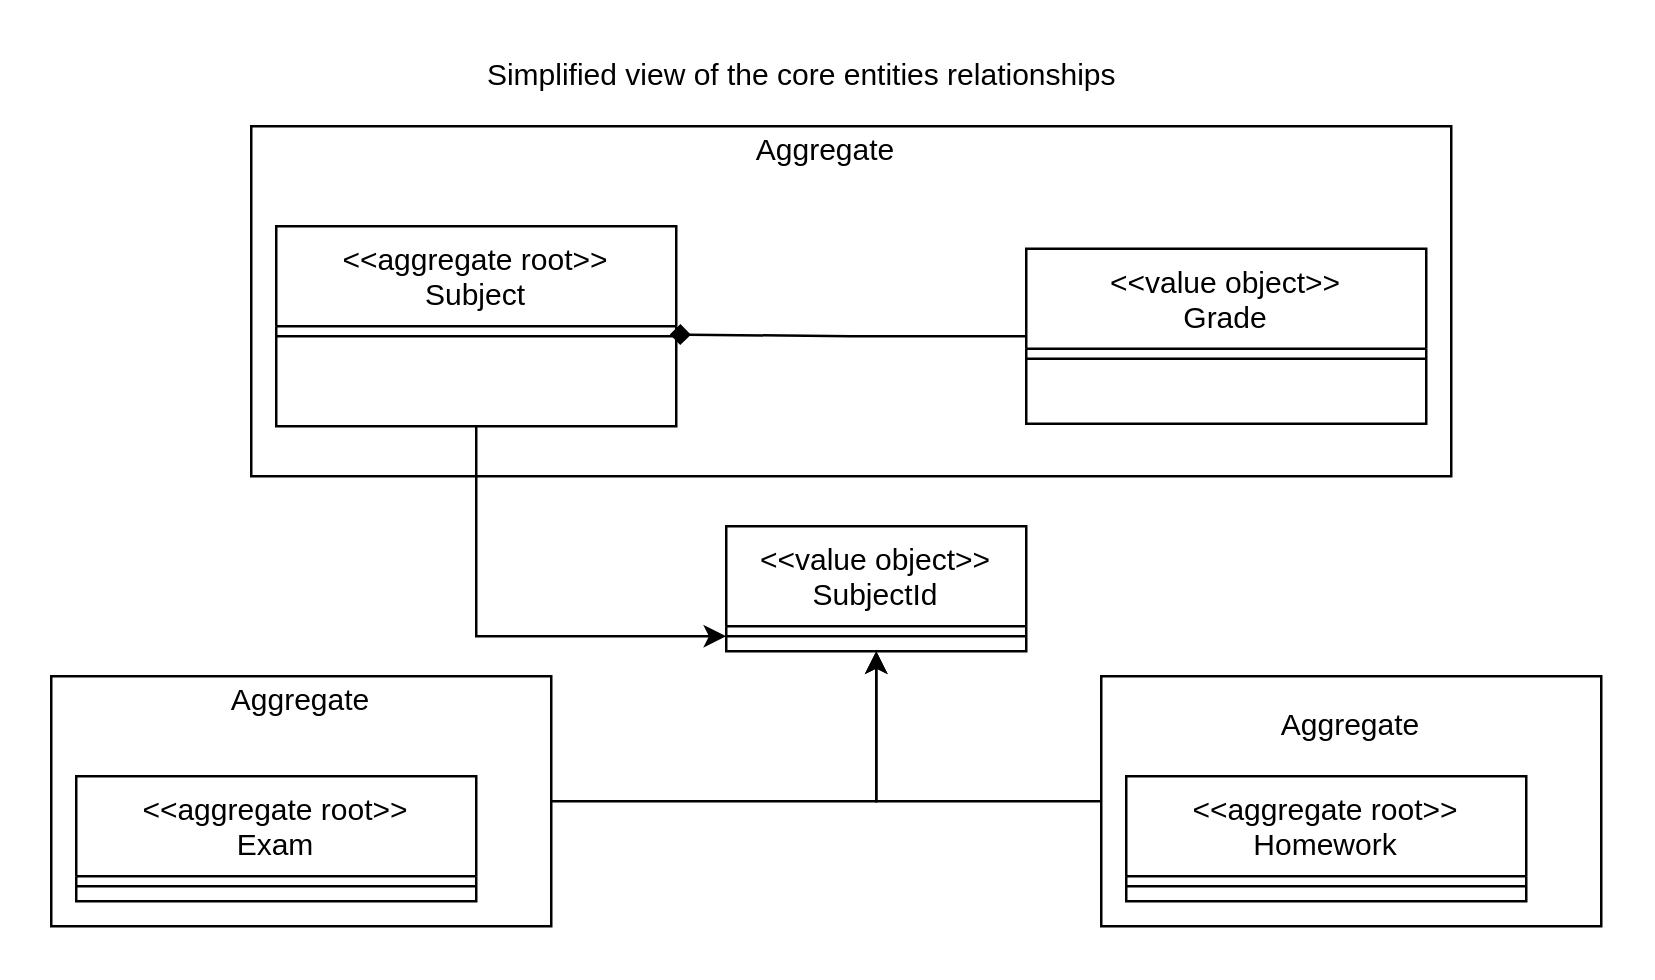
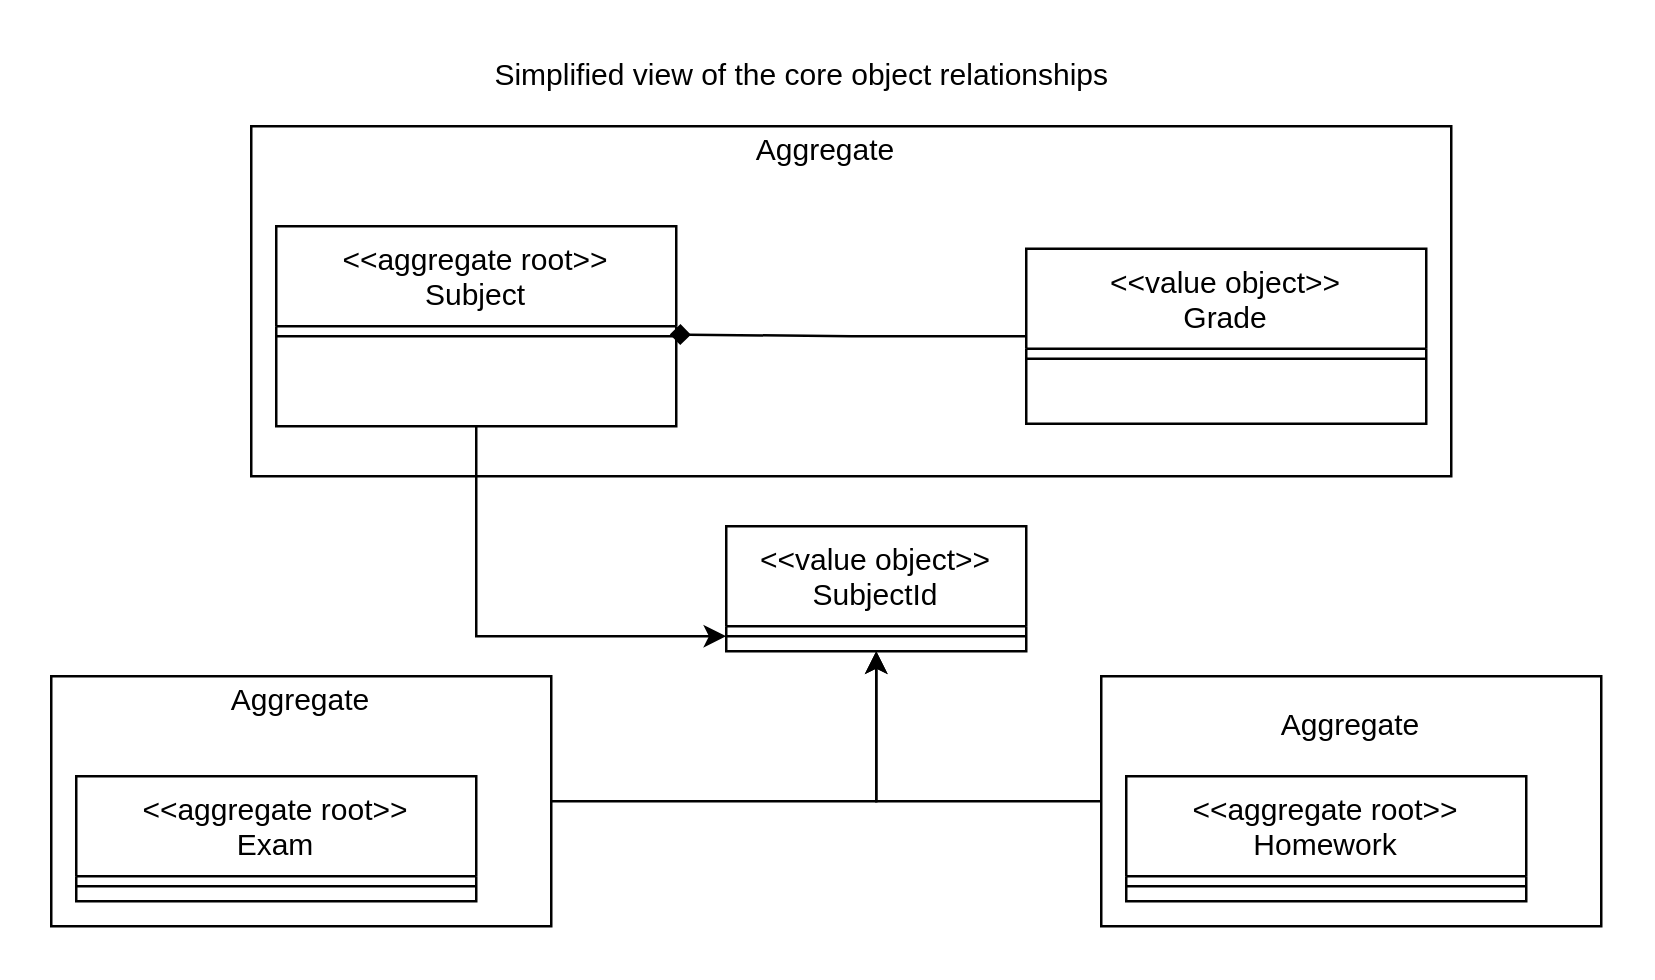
(803, 76) -> (803, 76)
